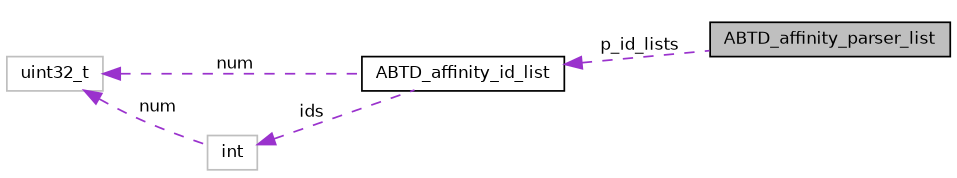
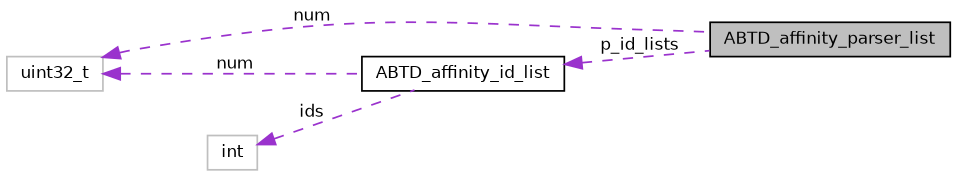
(152, 125) -> (414, 22)
